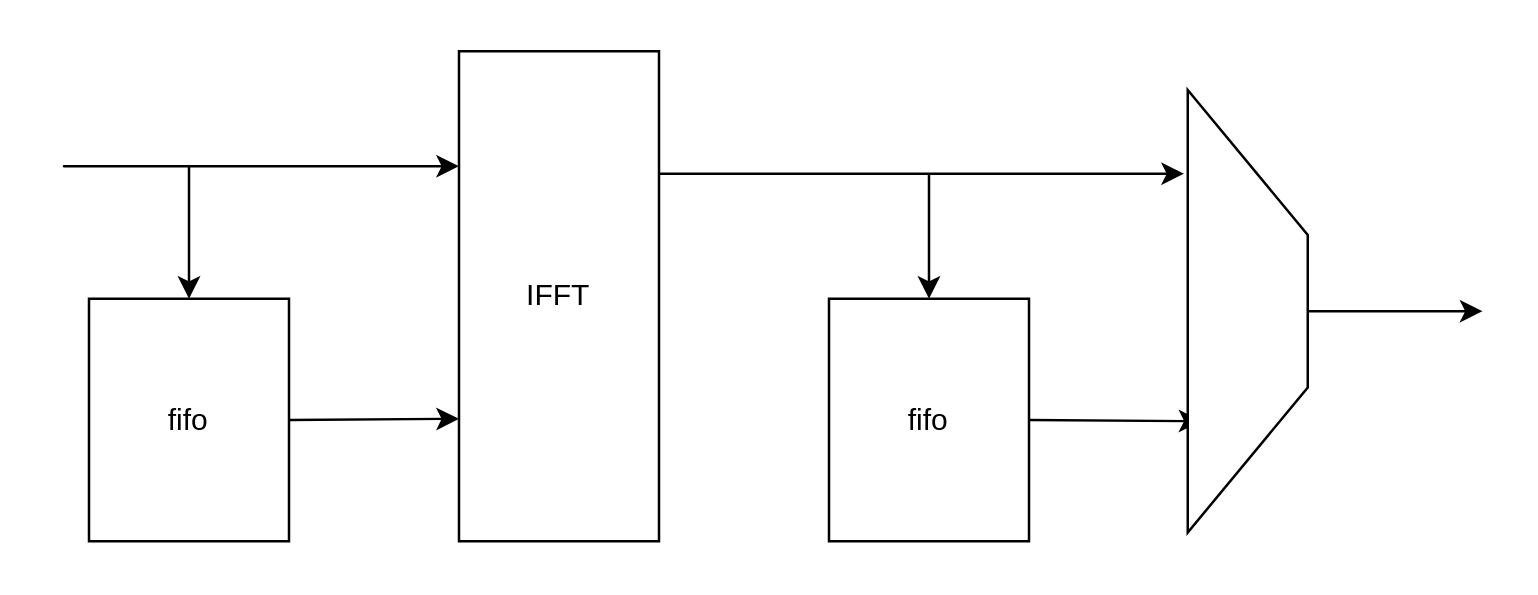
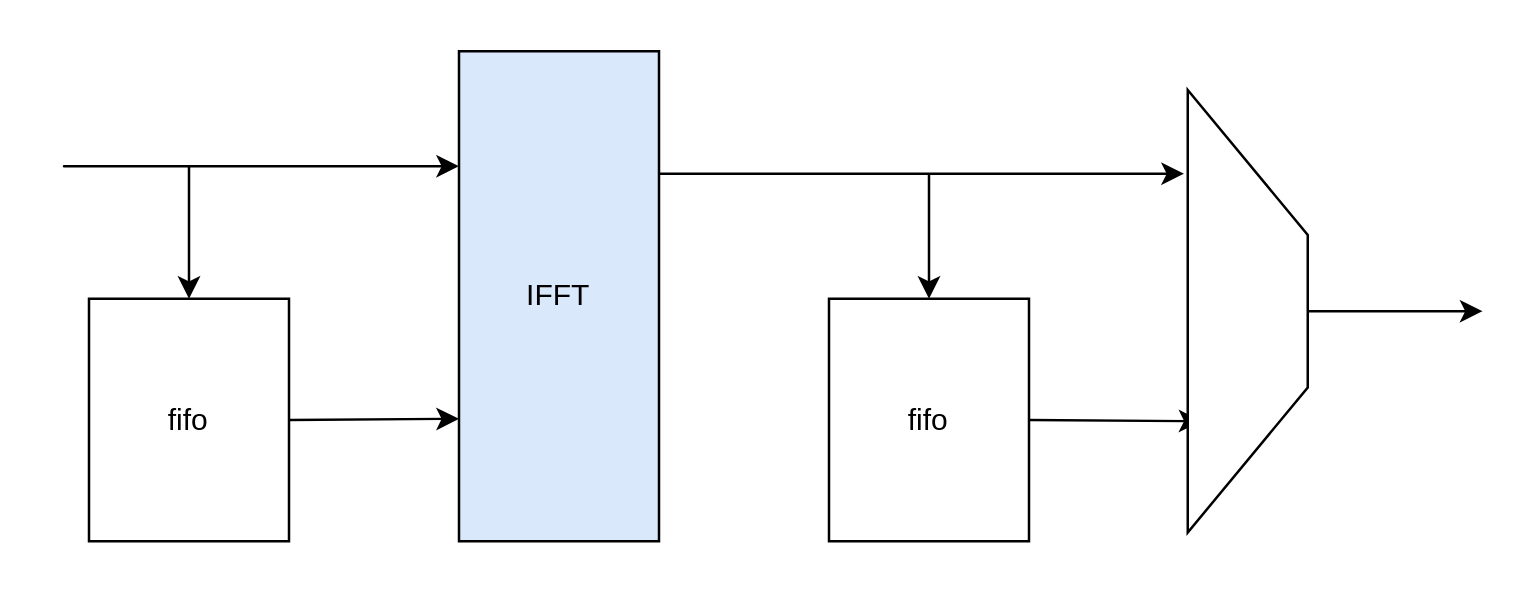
(559, 296) -> (559, 296)
